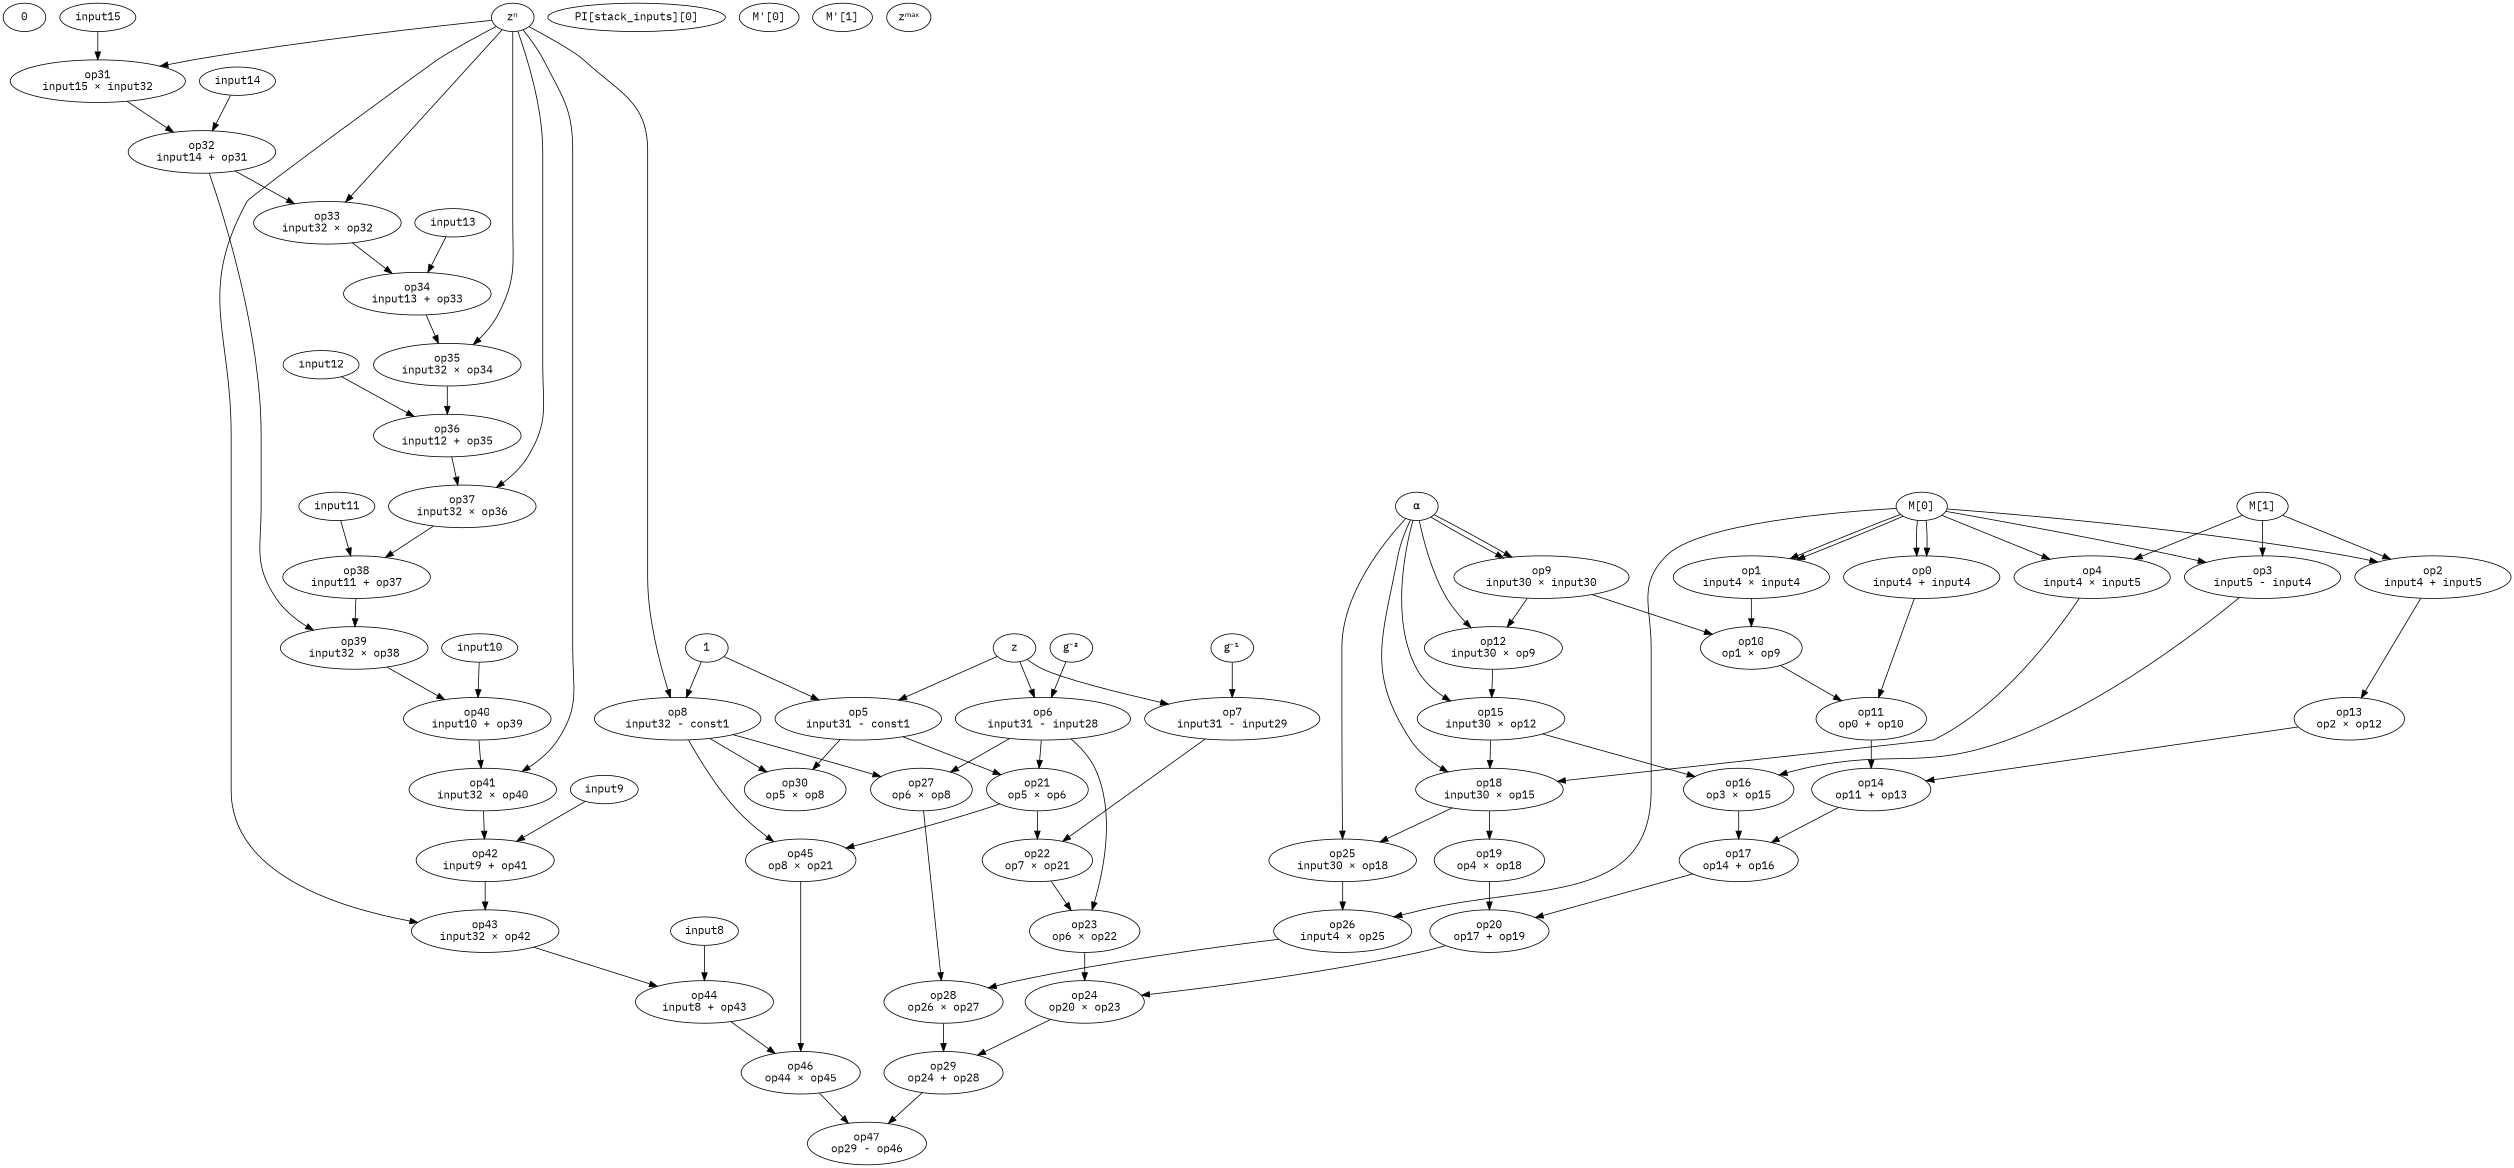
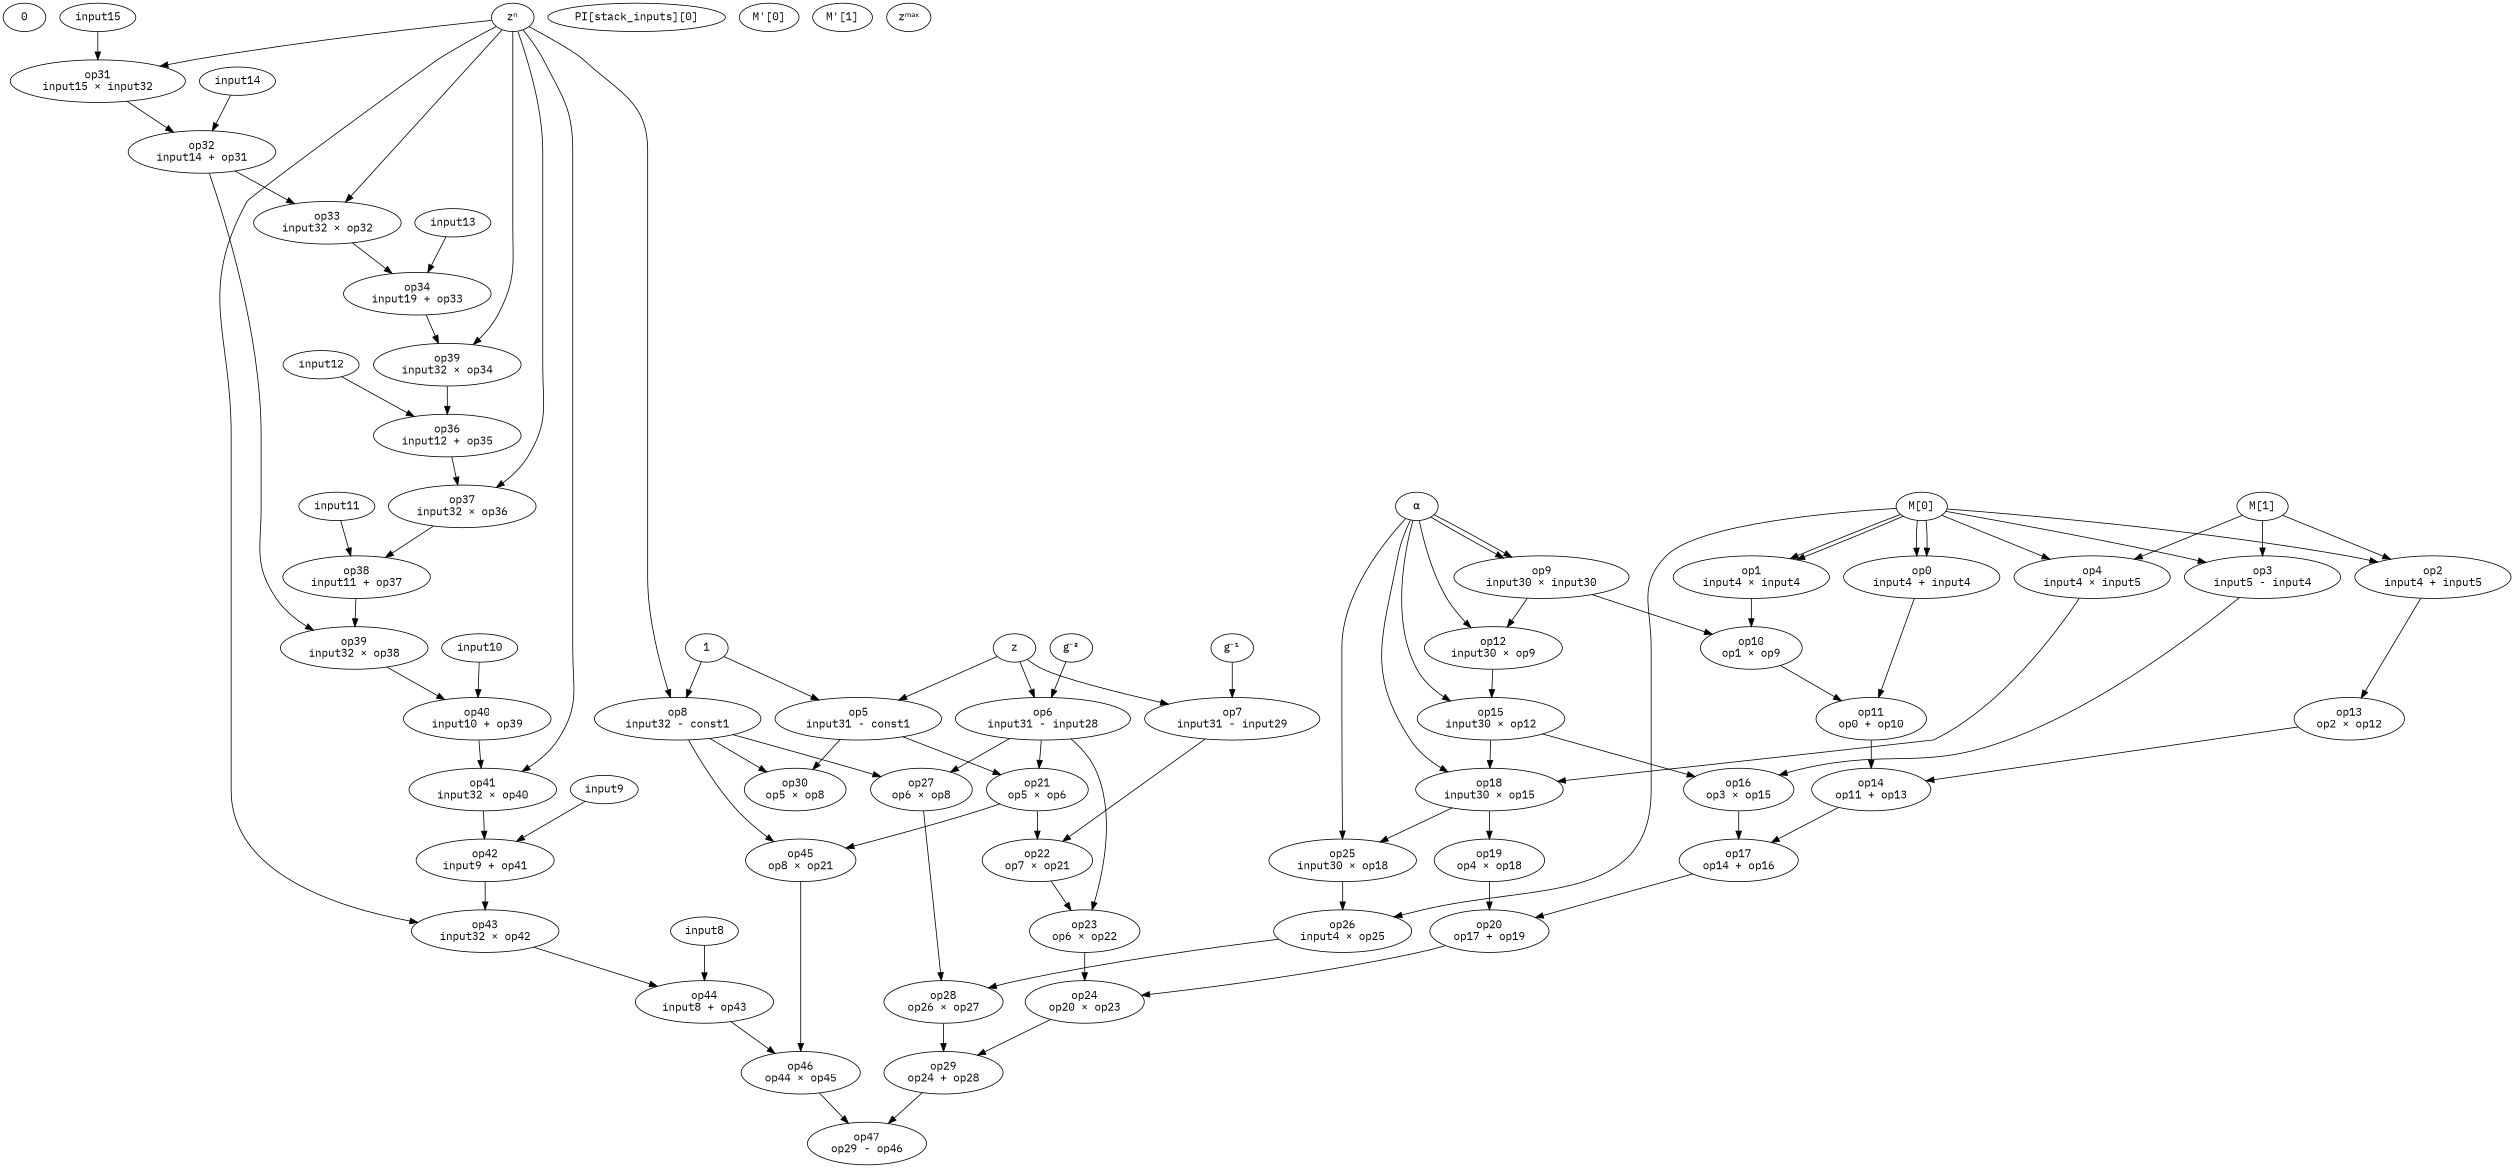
(417, 294) -> (417, 294)
(447, 365) -> (447, 365)
